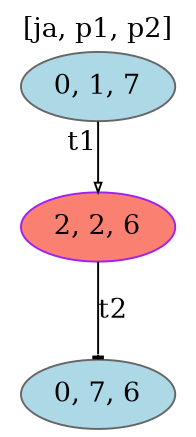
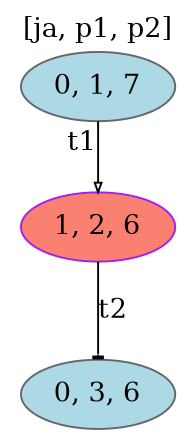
(98, 227) -> (98, 227)
(98, 394) -> (98, 394)
